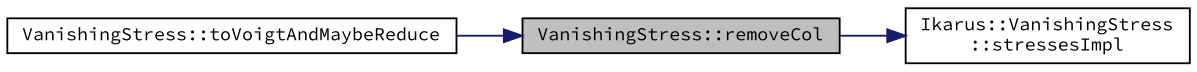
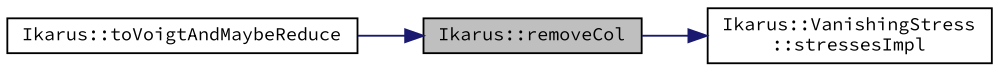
(232, 36) -> (182, 36)
(681, 36) -> (533, 36)
